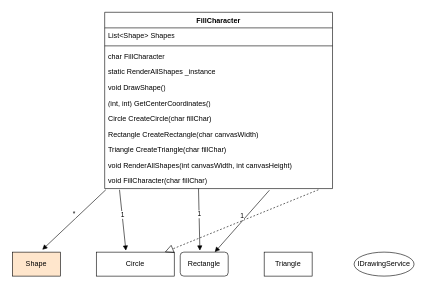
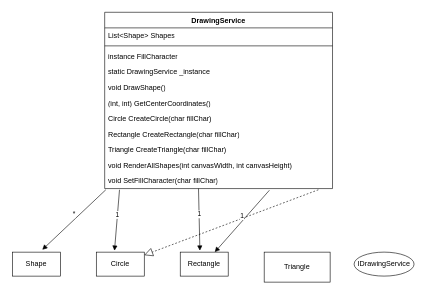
(219, 21) -> (219, 21)
(141, 57) -> (148, 57)
(167, 72) -> (165, 72)
(190, 135) -> (182, 135)
(166, 182) -> (172, 182)
(36, 264) -> (36, 264)
(135, 264) -> (120, 264)
(204, 264) -> (204, 264)
(288, 264) -> (297, 267)
